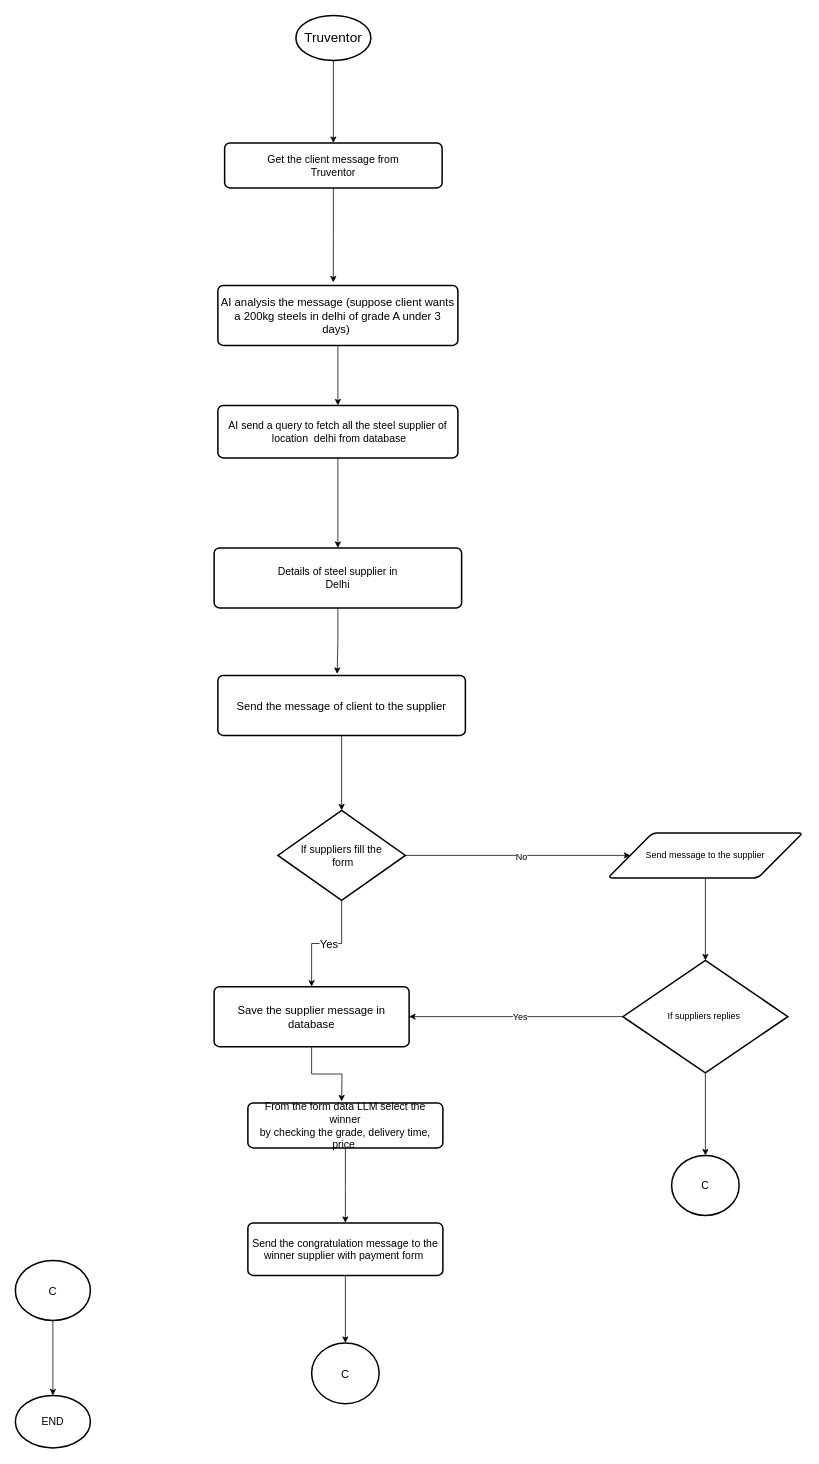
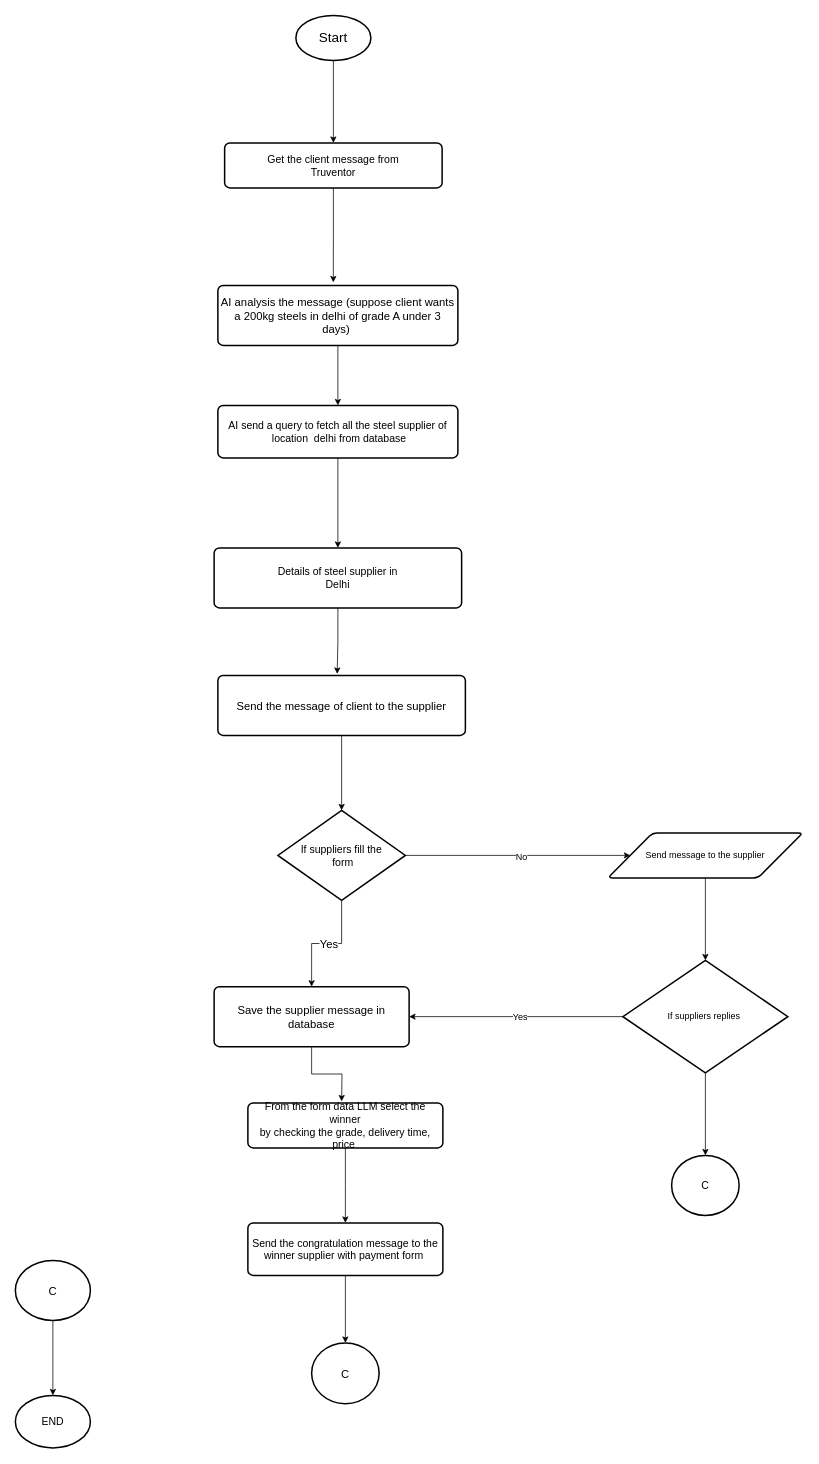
(333, 38) -> (333, 38)
